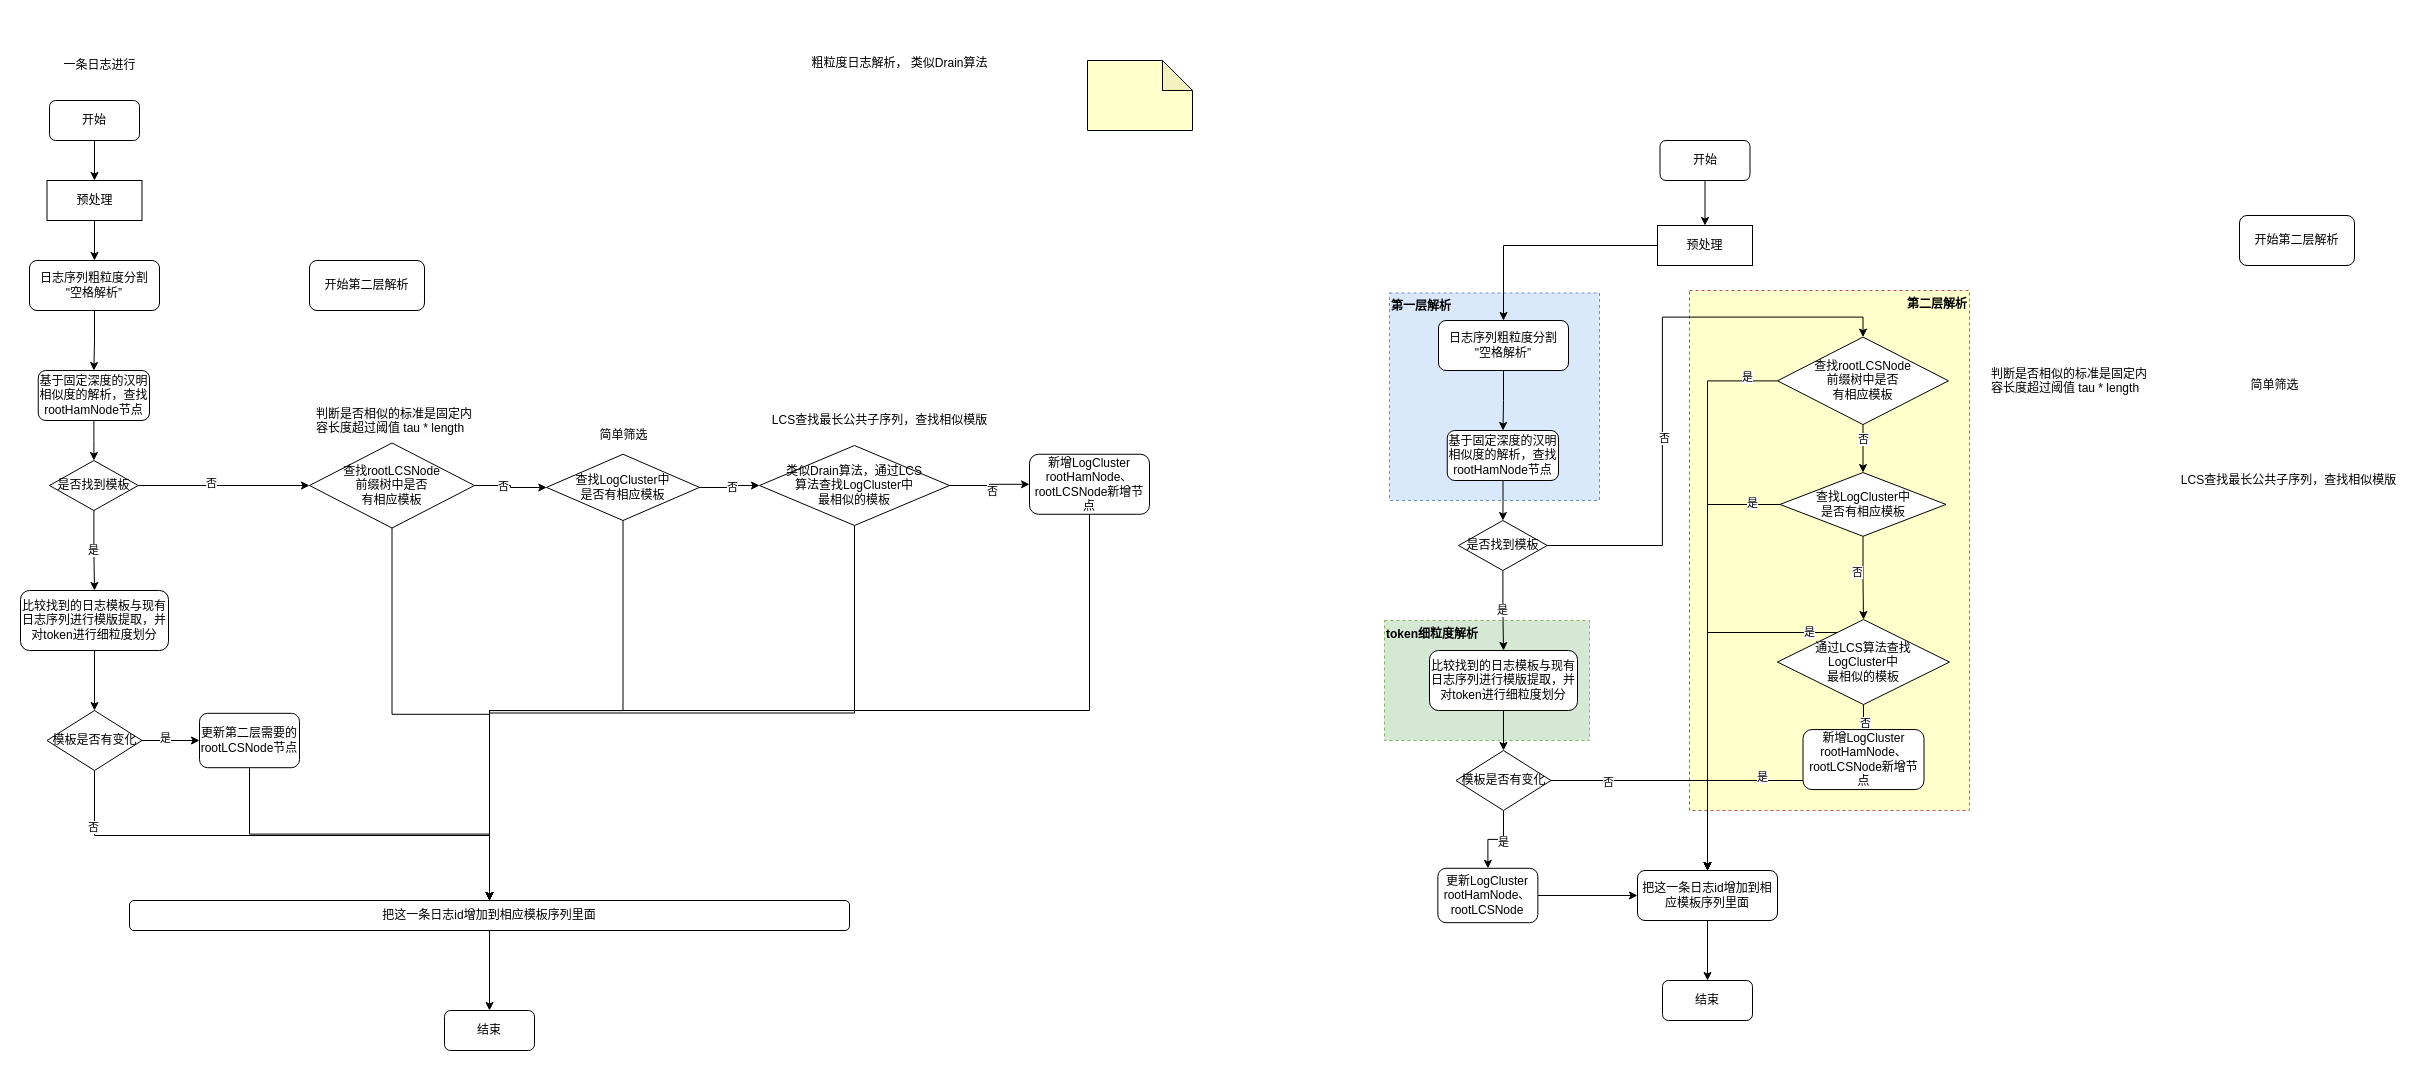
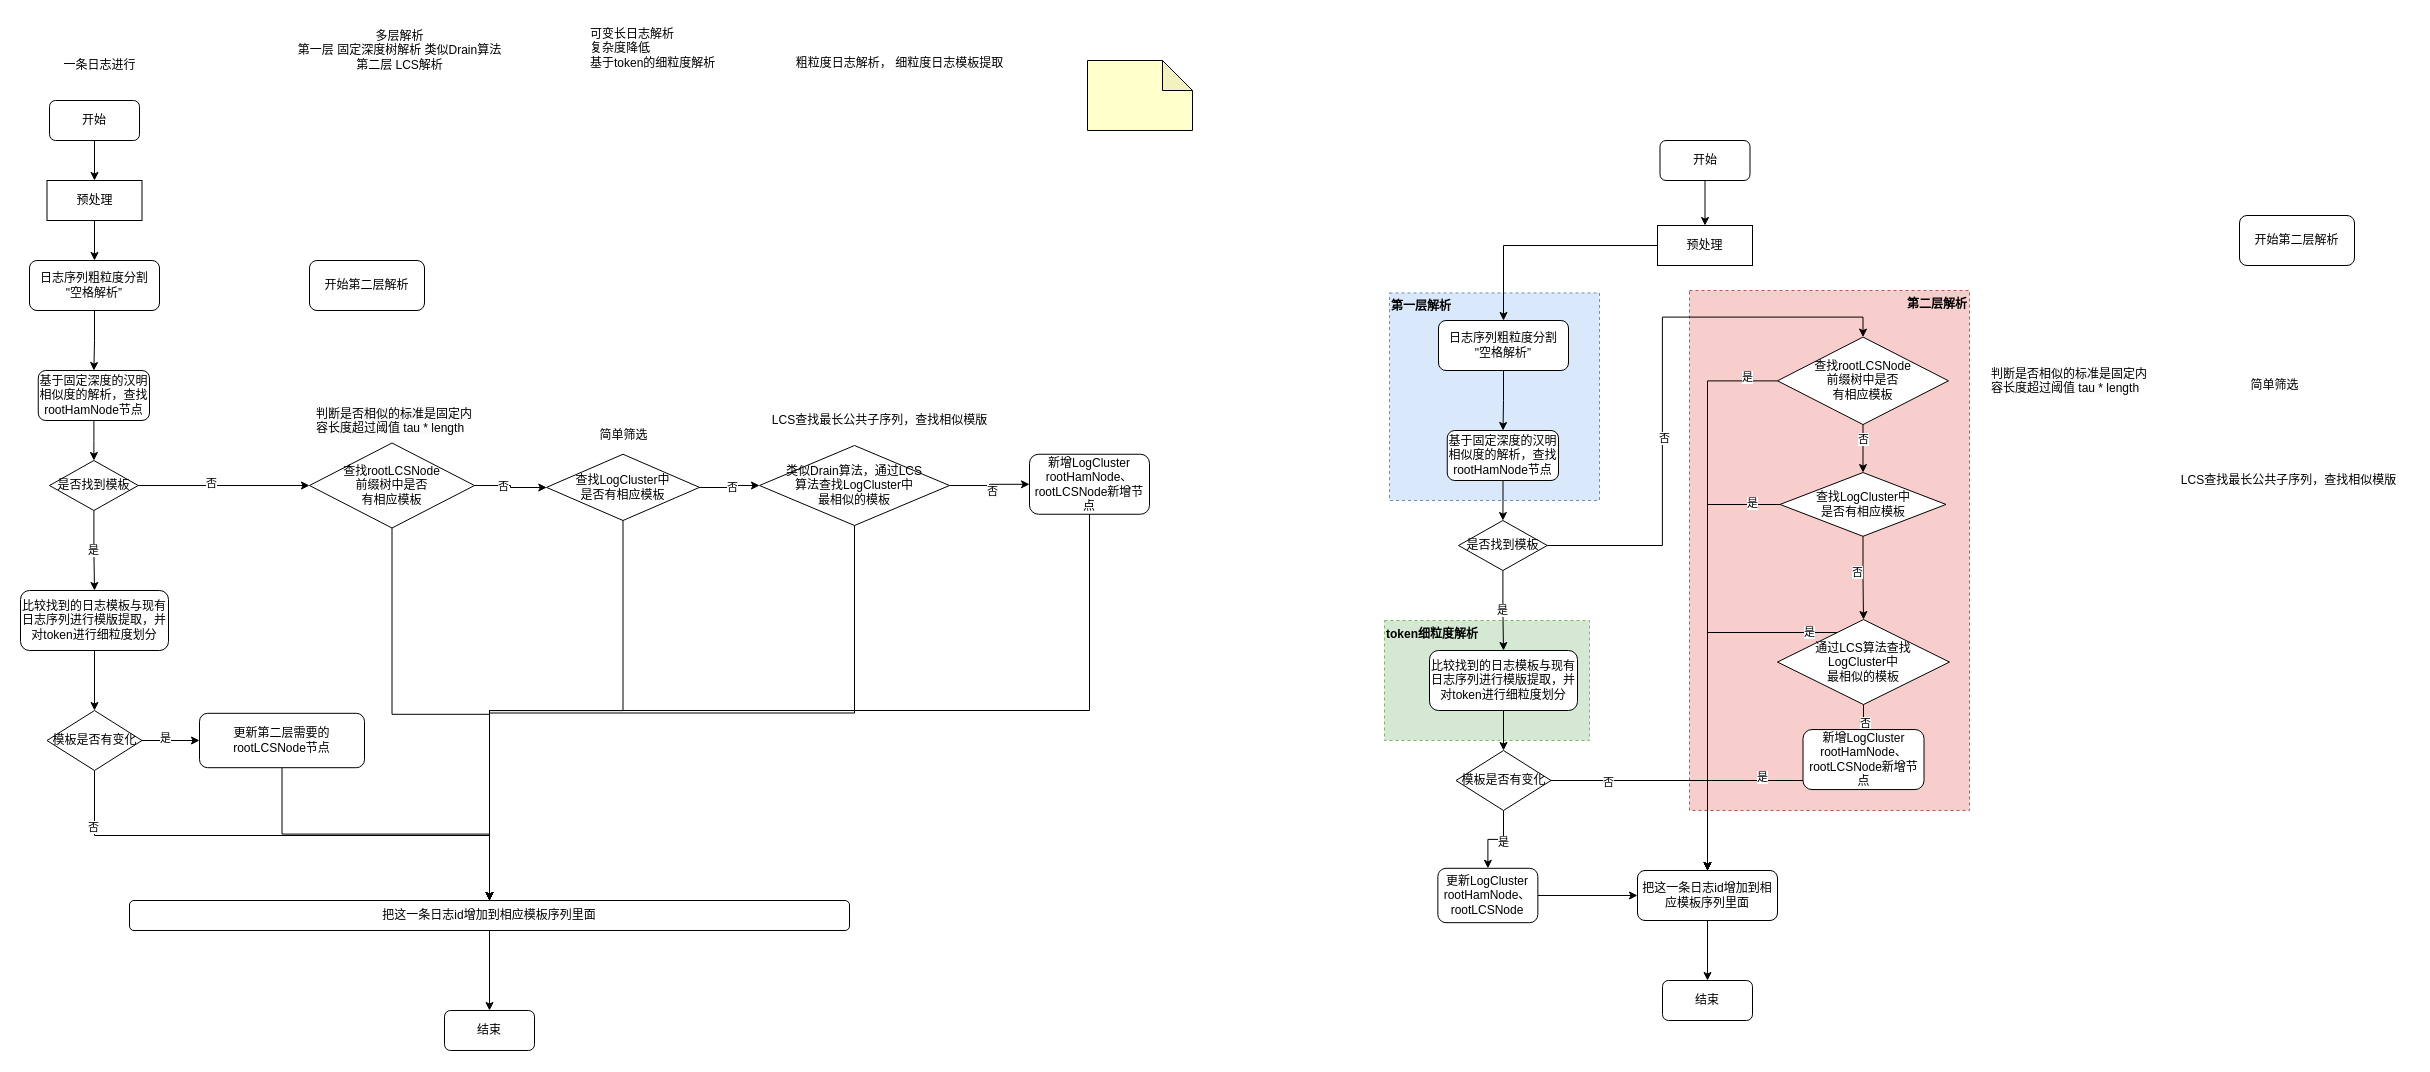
none -> (400, 51)
none -> (663, 56)
(900, 64) -> (900, 64)
(1830, 551) -> (1830, 551)
(250, 741) -> (282, 741)
